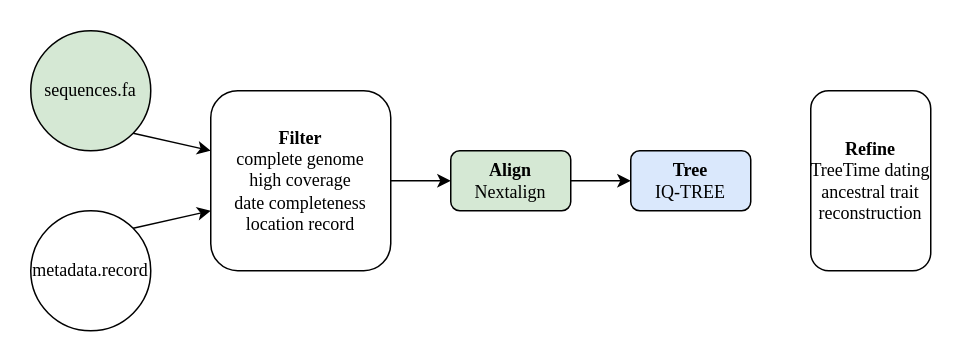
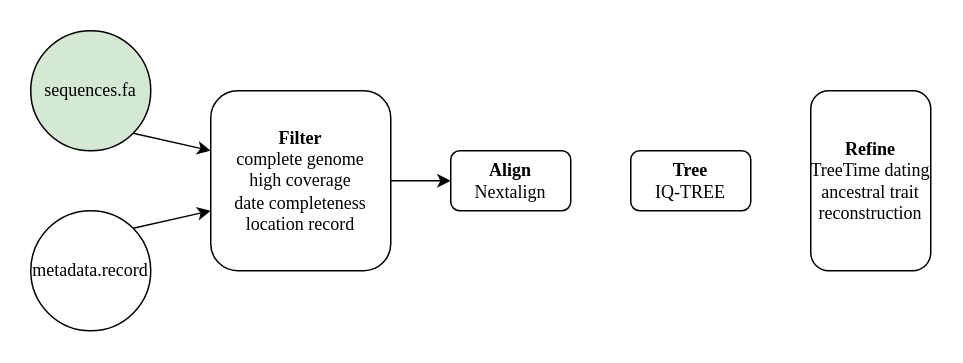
(511, 181) -> (511, 181)
(596, 181) -> none
(691, 181) -> (691, 181)
